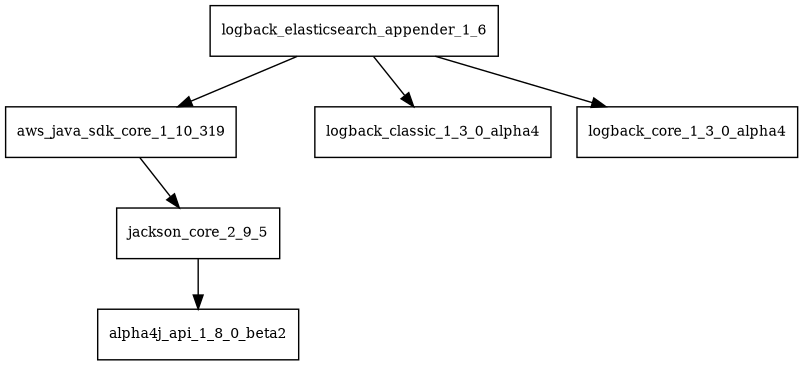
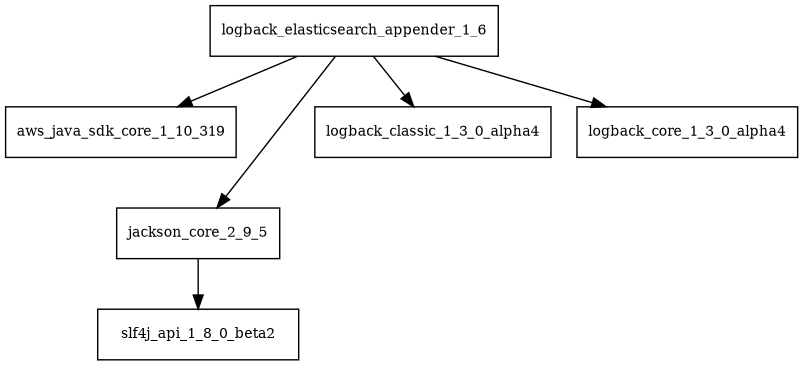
(155, 177) -> (281, 126)
(198, 335) -> (198, 335)
